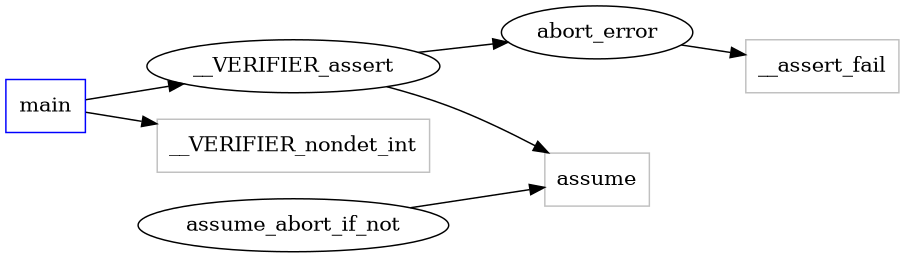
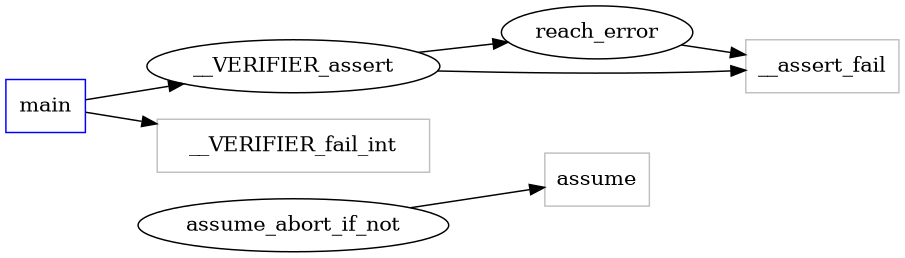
(597, 32) -> (597, 32)
(463, 112) -> (584, 73)
(293, 146) -> (293, 146)
